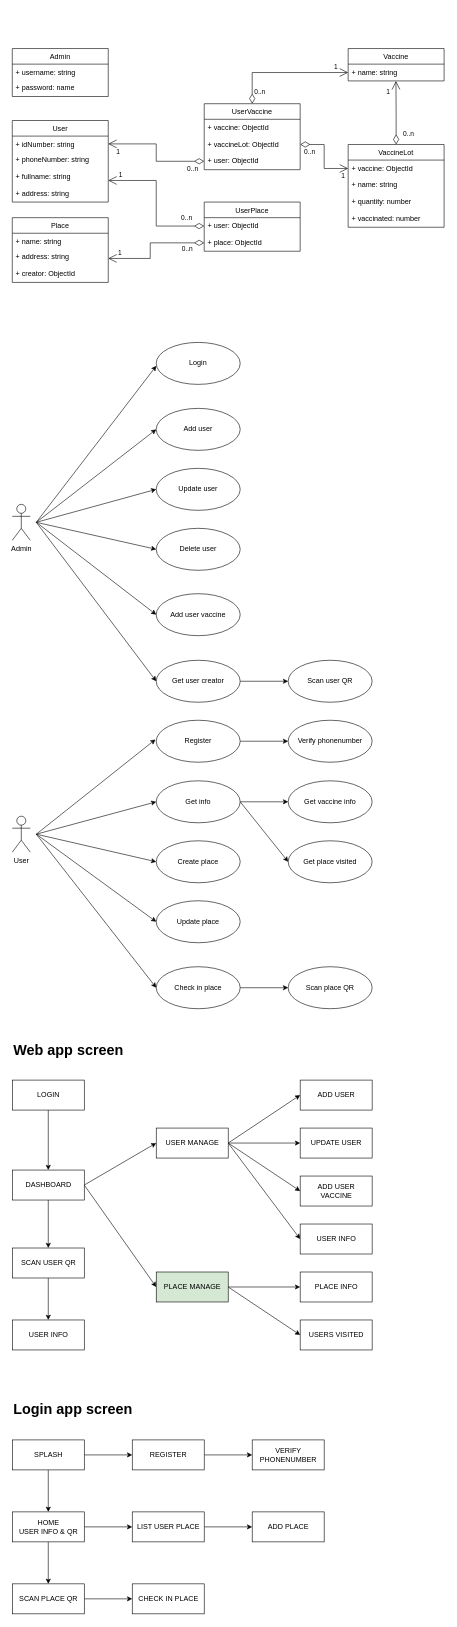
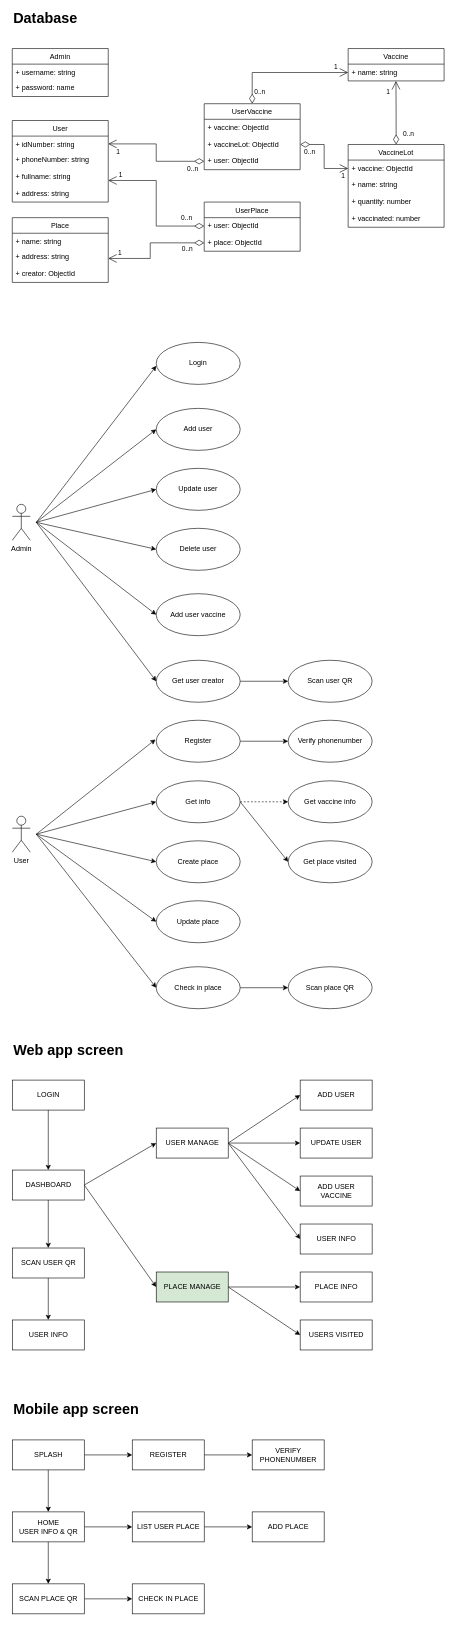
none -> (48, 18)
(264, 802) -> (264, 802)
(43, 1410) -> (44, 1410)
